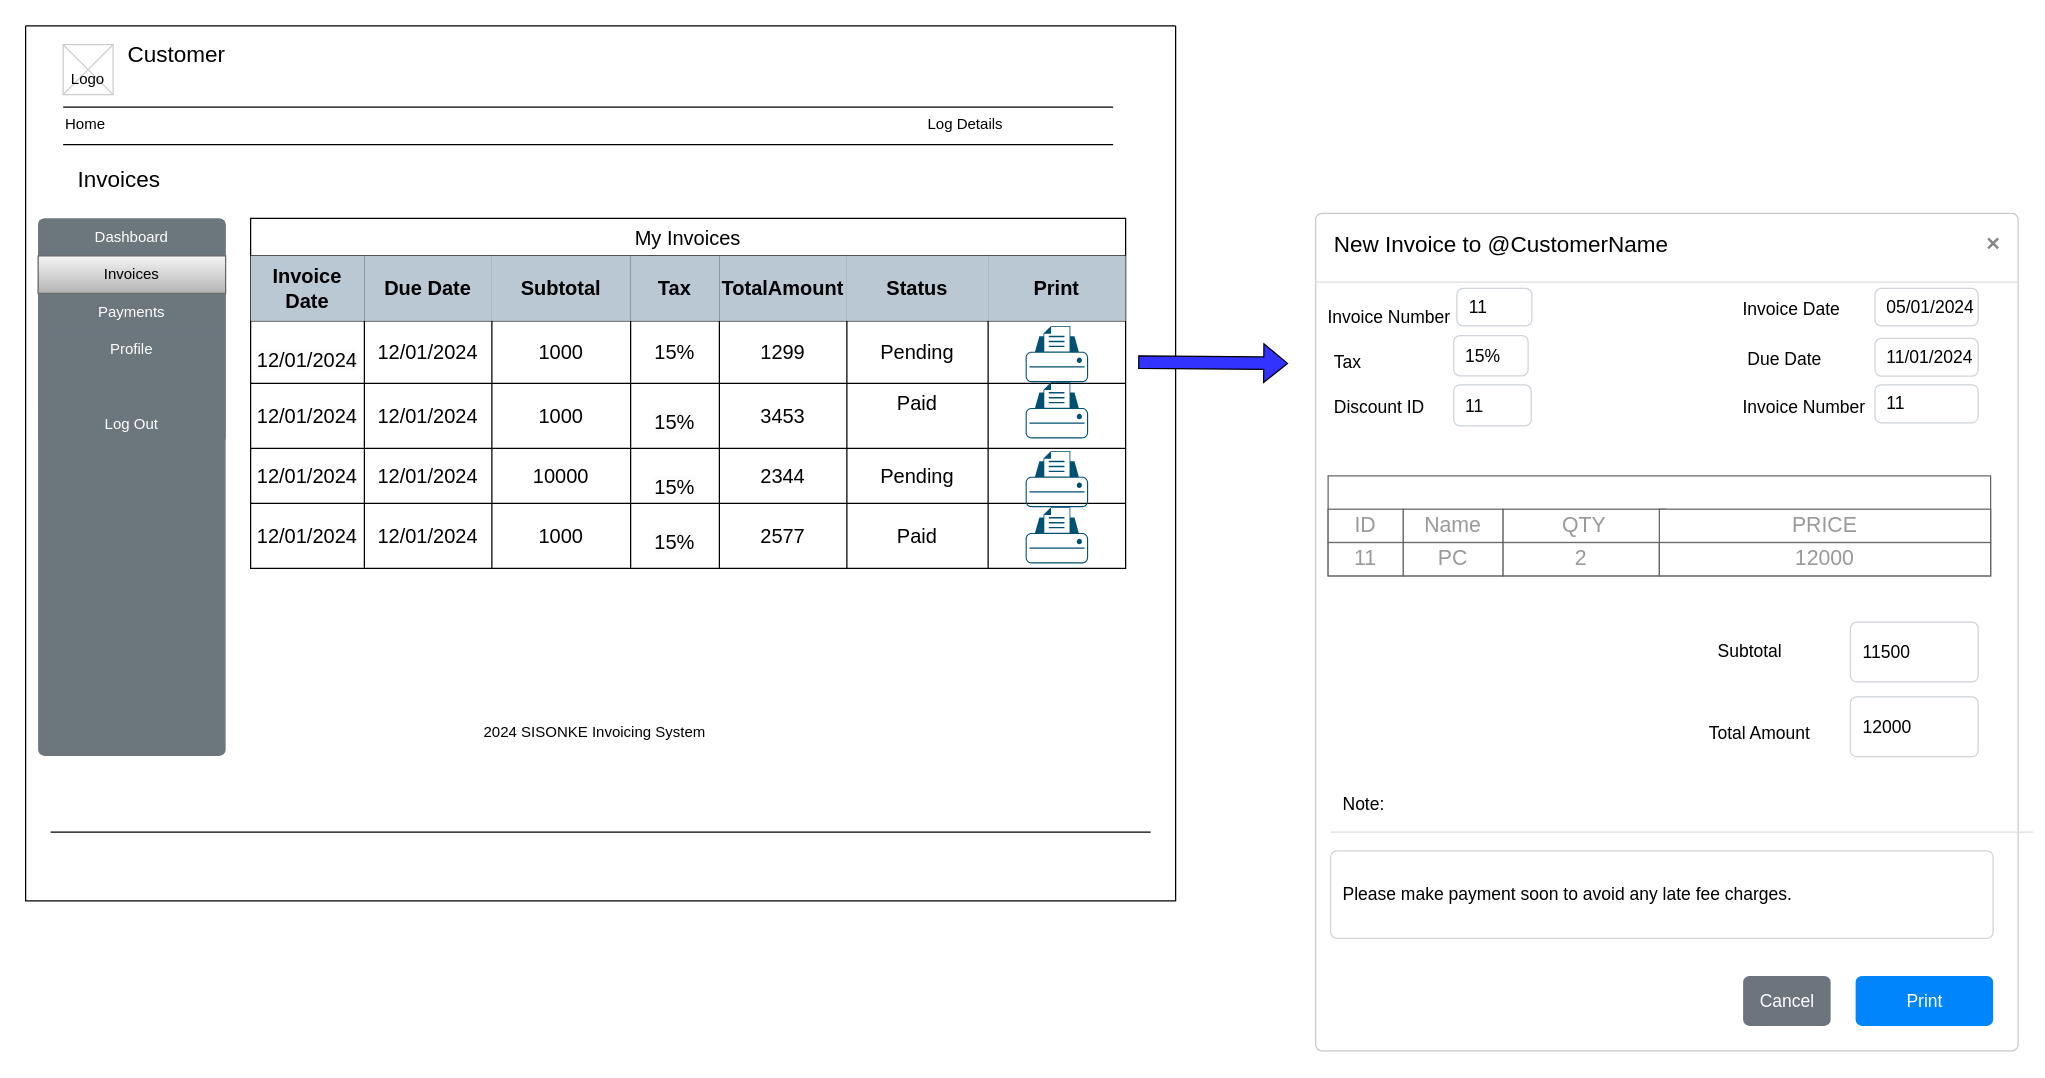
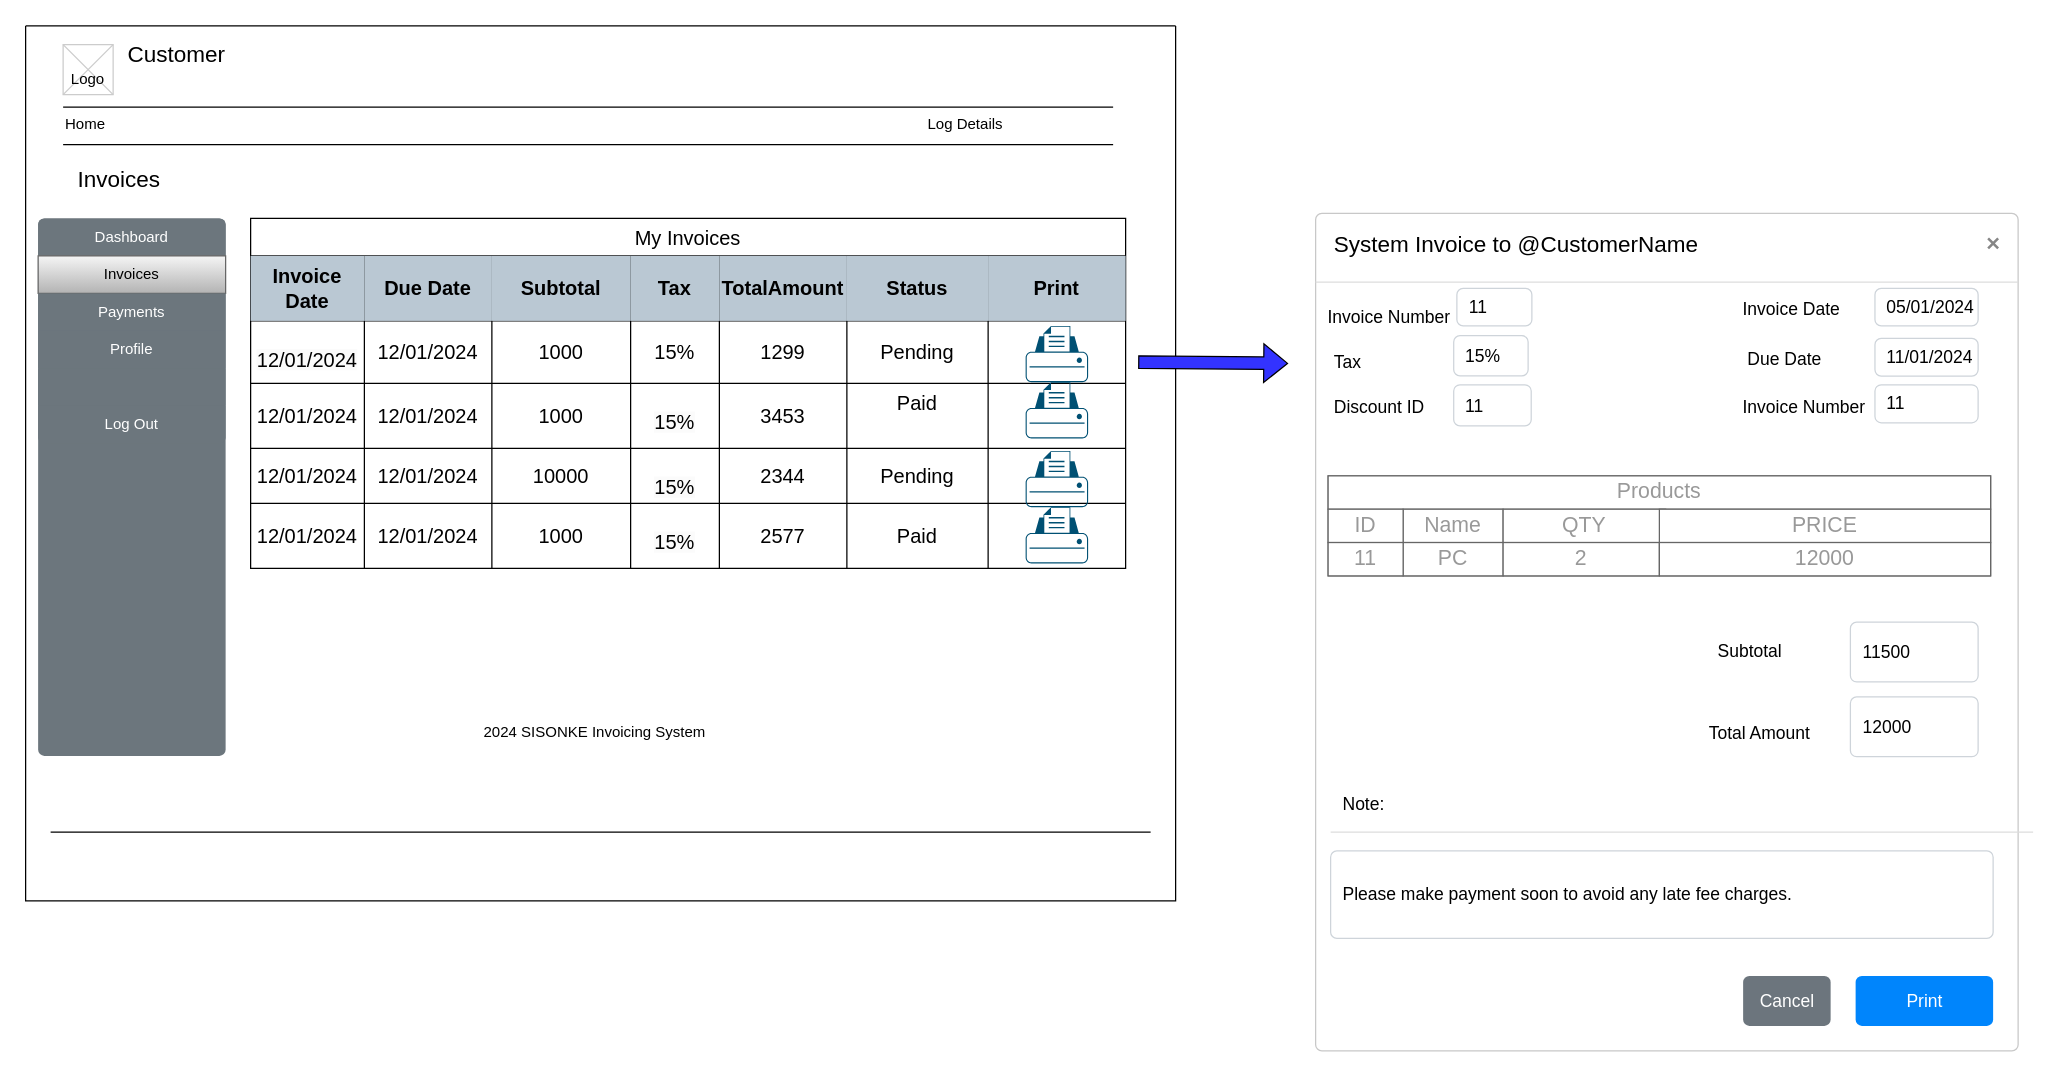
(1499, 245) -> (1518, 245)
none -> (1659, 492)
